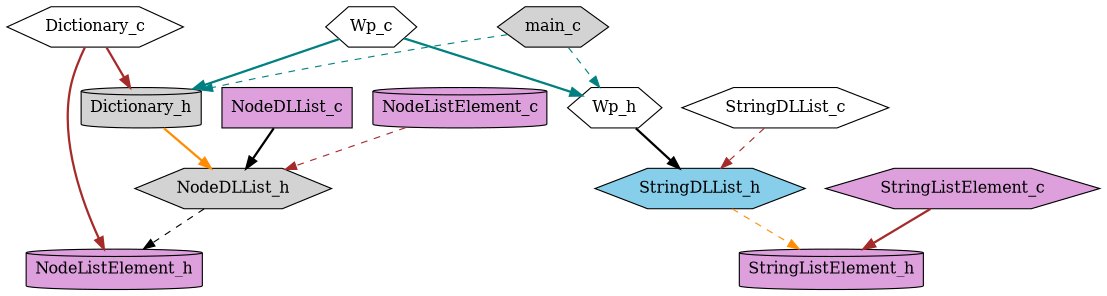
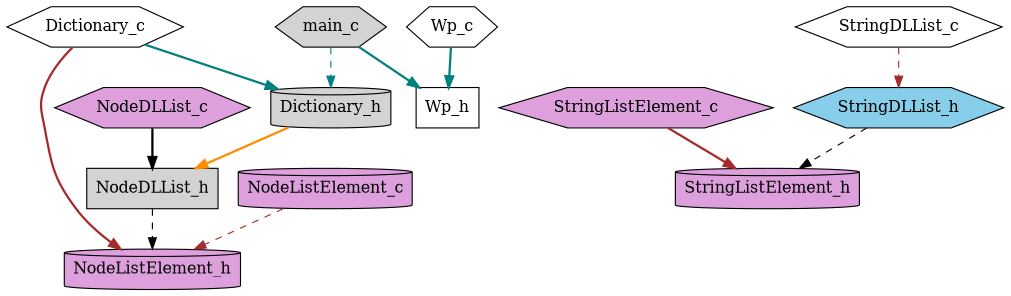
(115, 62) -> (205, 65)
(272, 62) -> none
(580, 63) -> (384, 64)
(287, 108) -> (152, 108)
(615, 108) -> (448, 108)
(653, 144) -> none
(351, 147) -> (244, 227)
(233, 189) -> (152, 189)
(761, 226) -> (838, 145)
